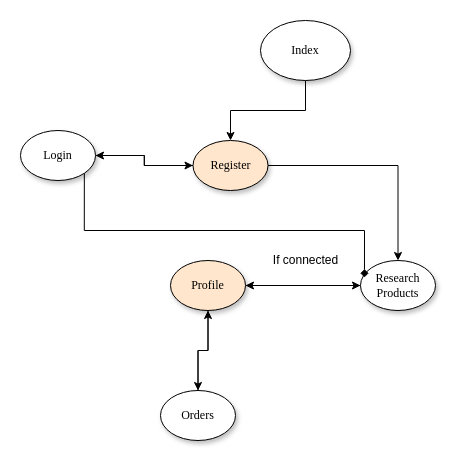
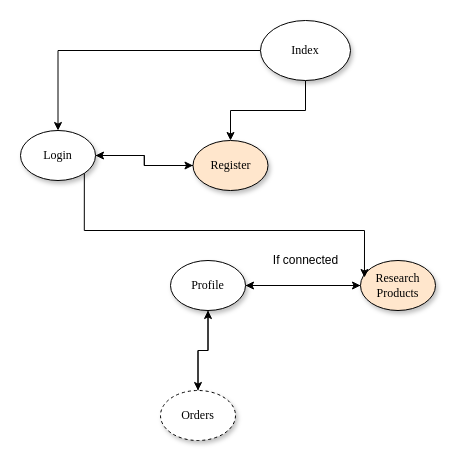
none -> (123, 51)
(377, 166) -> none
(364, 269) -> (364, 269)
(208, 286) -> (208, 286)
(398, 286) -> (398, 286)
(198, 416) -> (198, 416)
